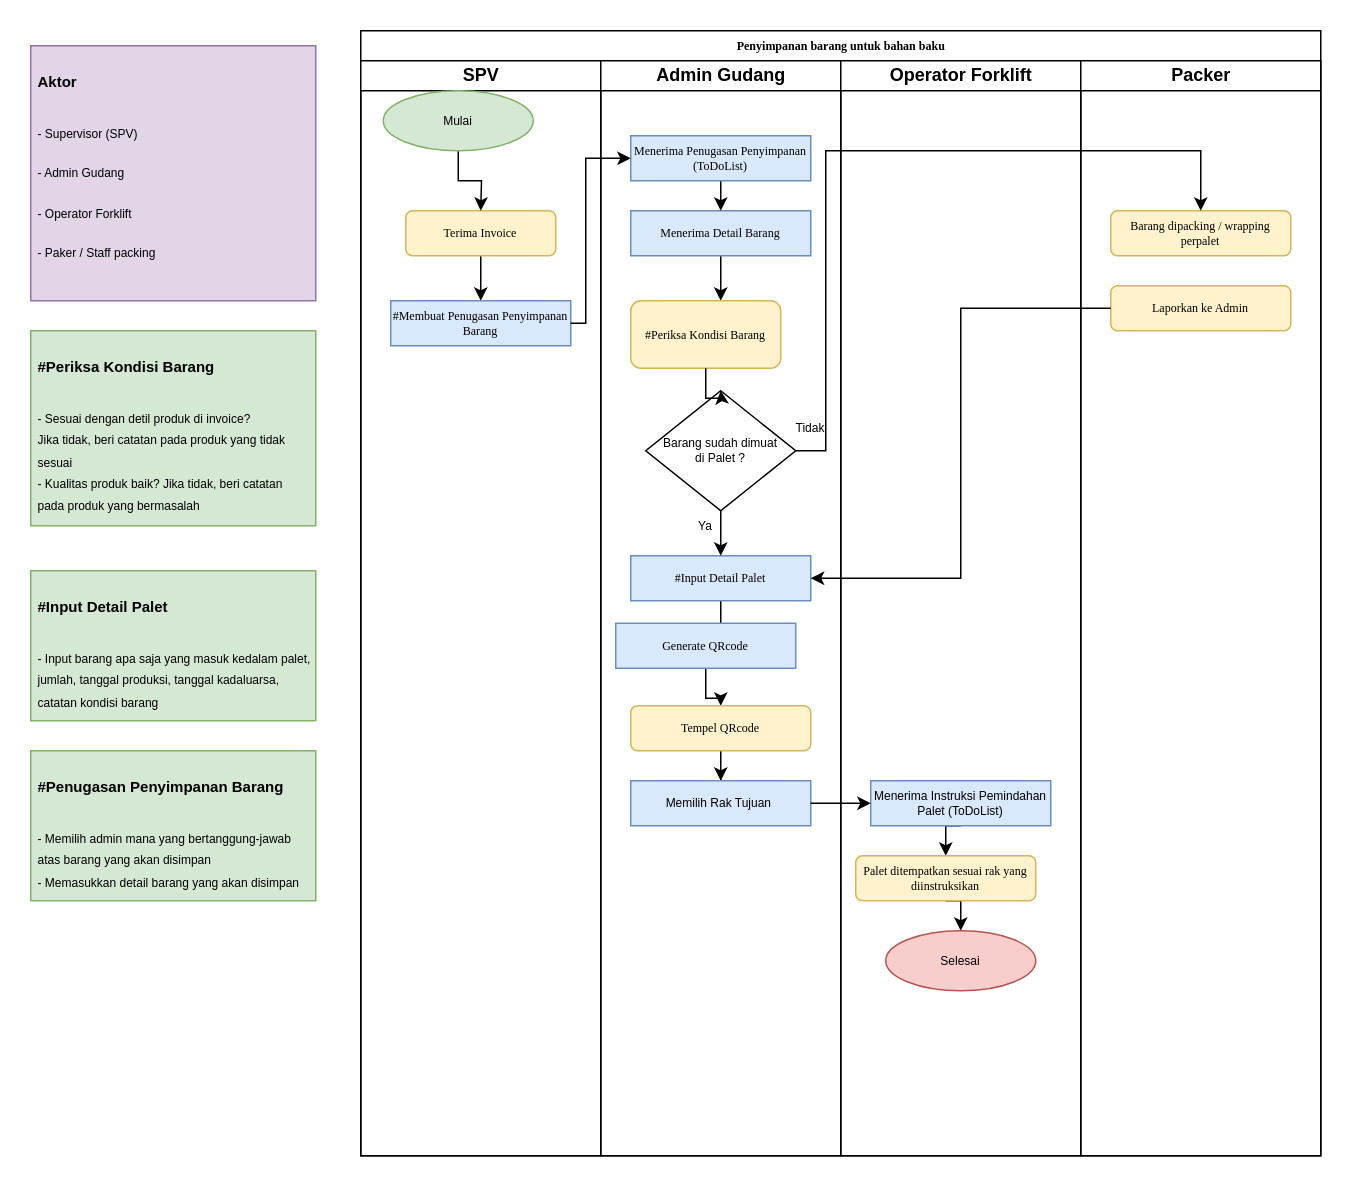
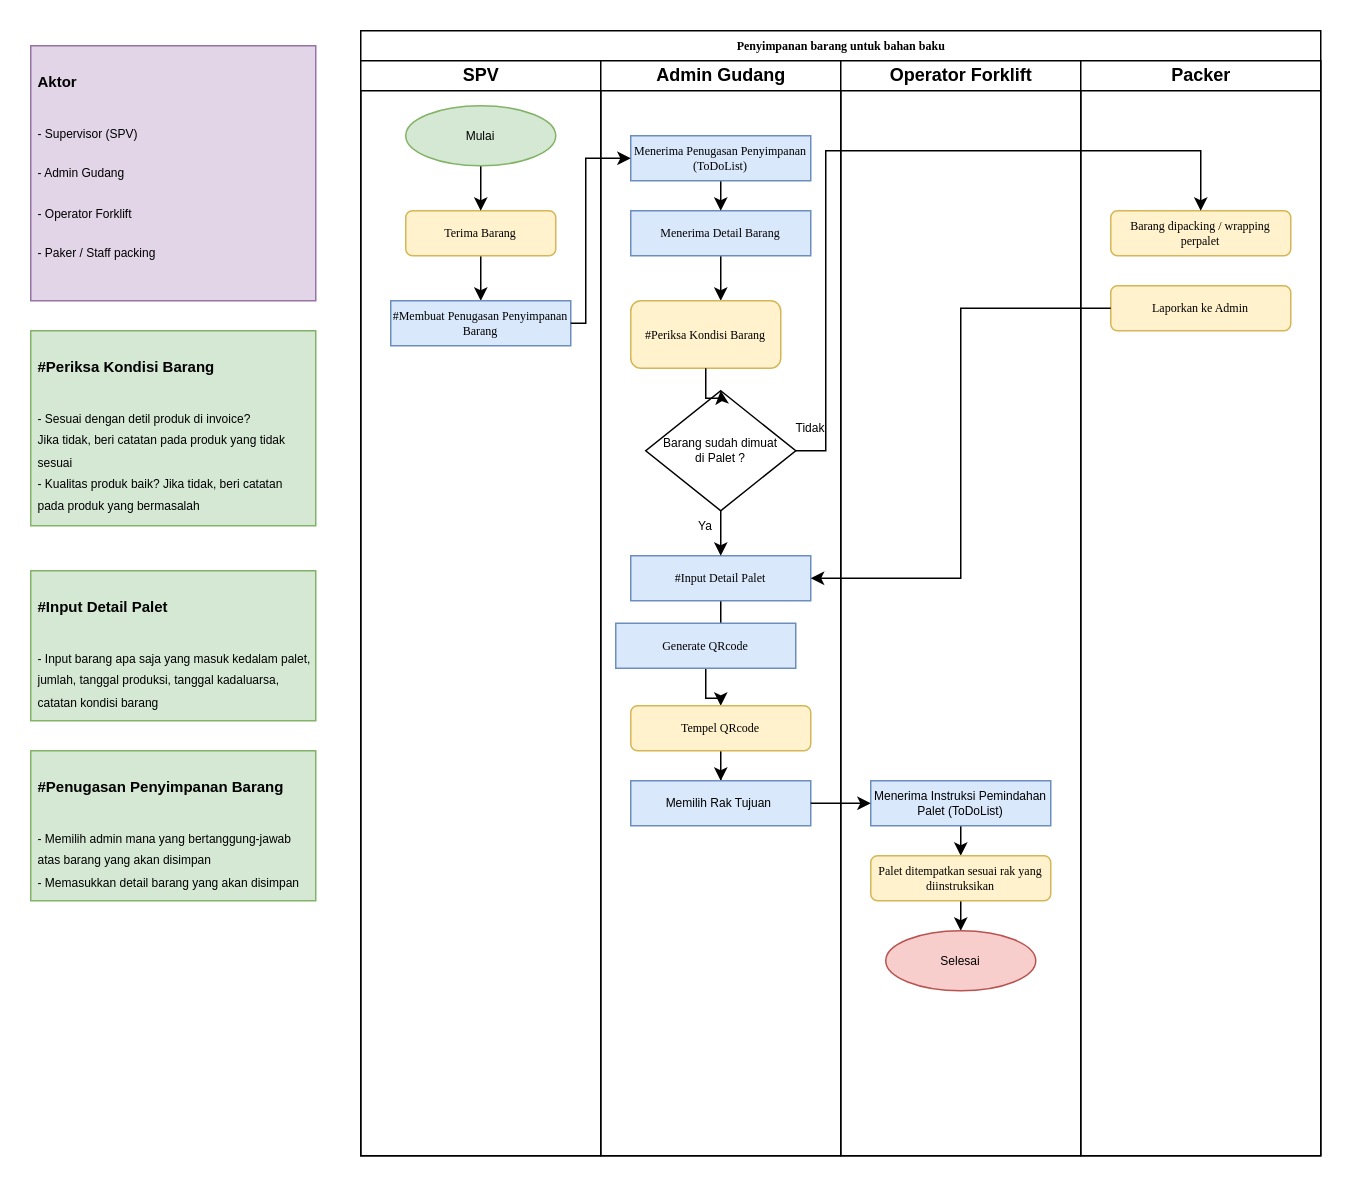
(458, 121) -> (481, 136)
(481, 233) -> (481, 233)
(946, 878) -> (961, 878)
